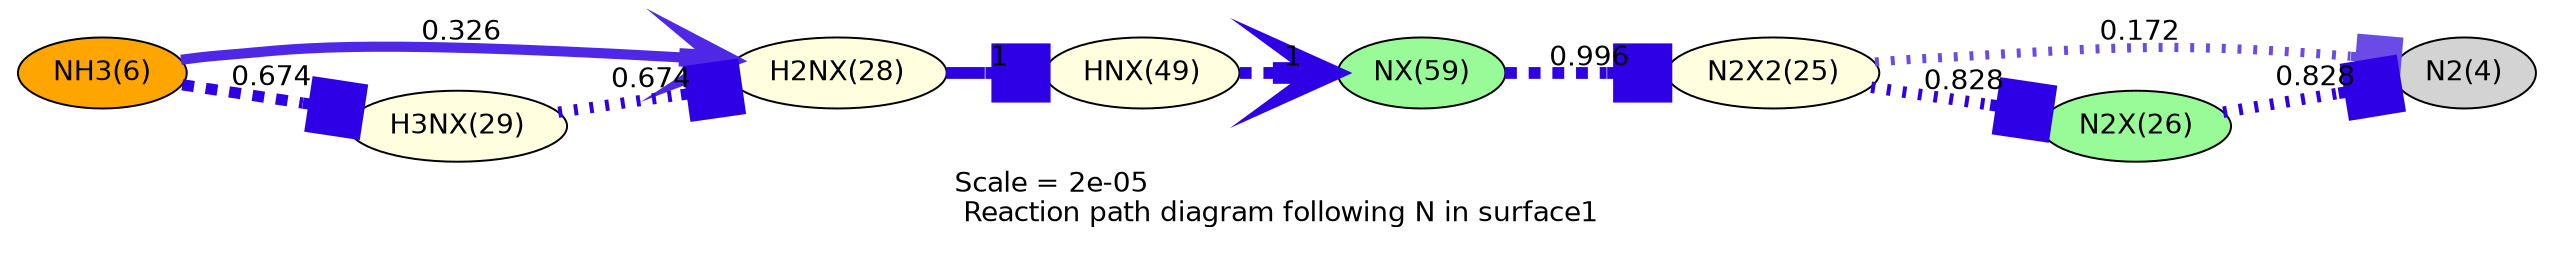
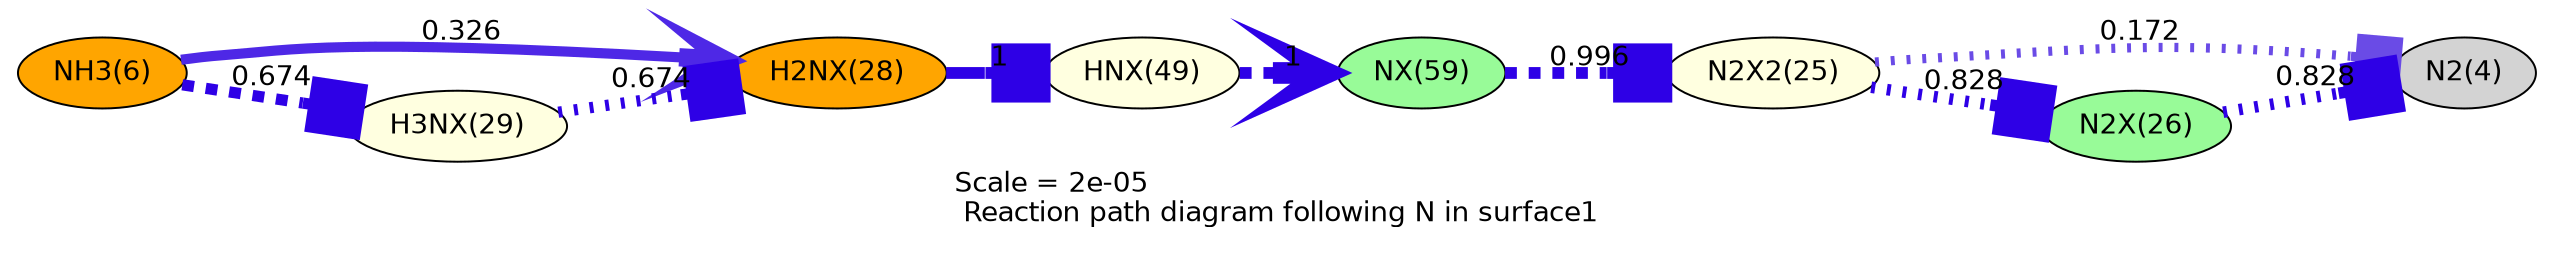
(837, 73) -> (837, 73)
